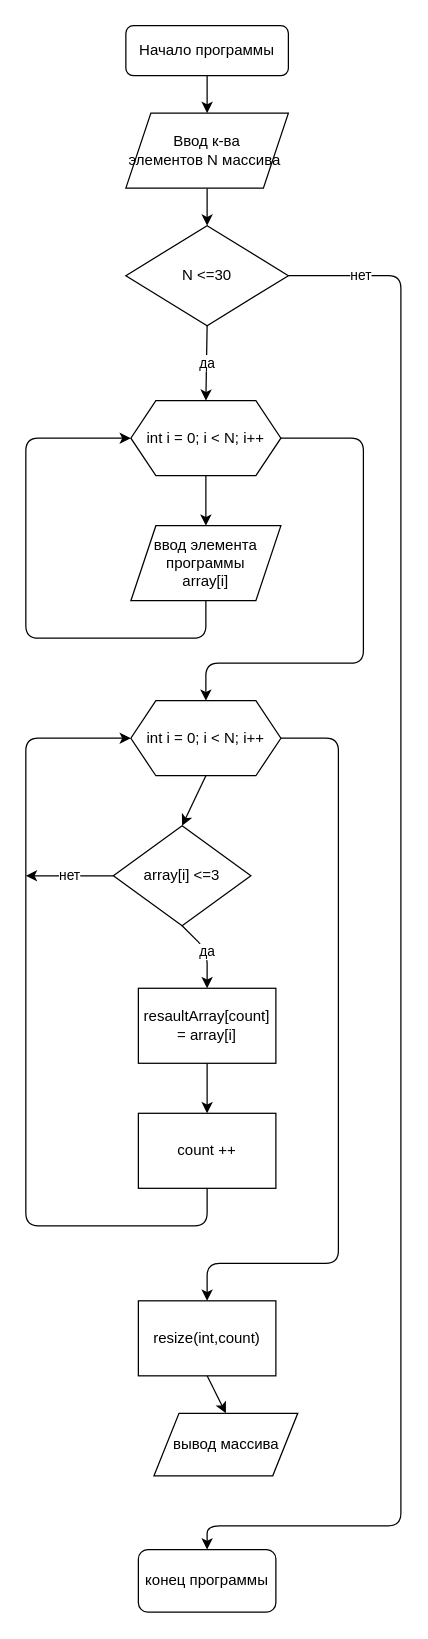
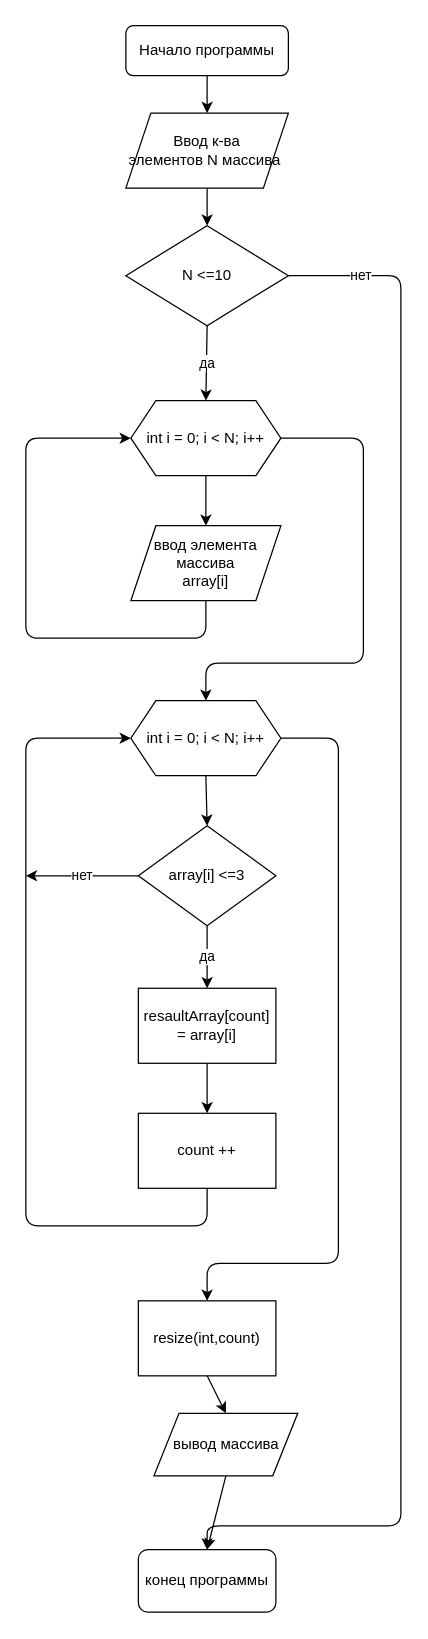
(207, 276) -> (207, 276)
(206, 563) -> (206, 563)
(182, 876) -> (207, 876)
none -> (217, 1509)
